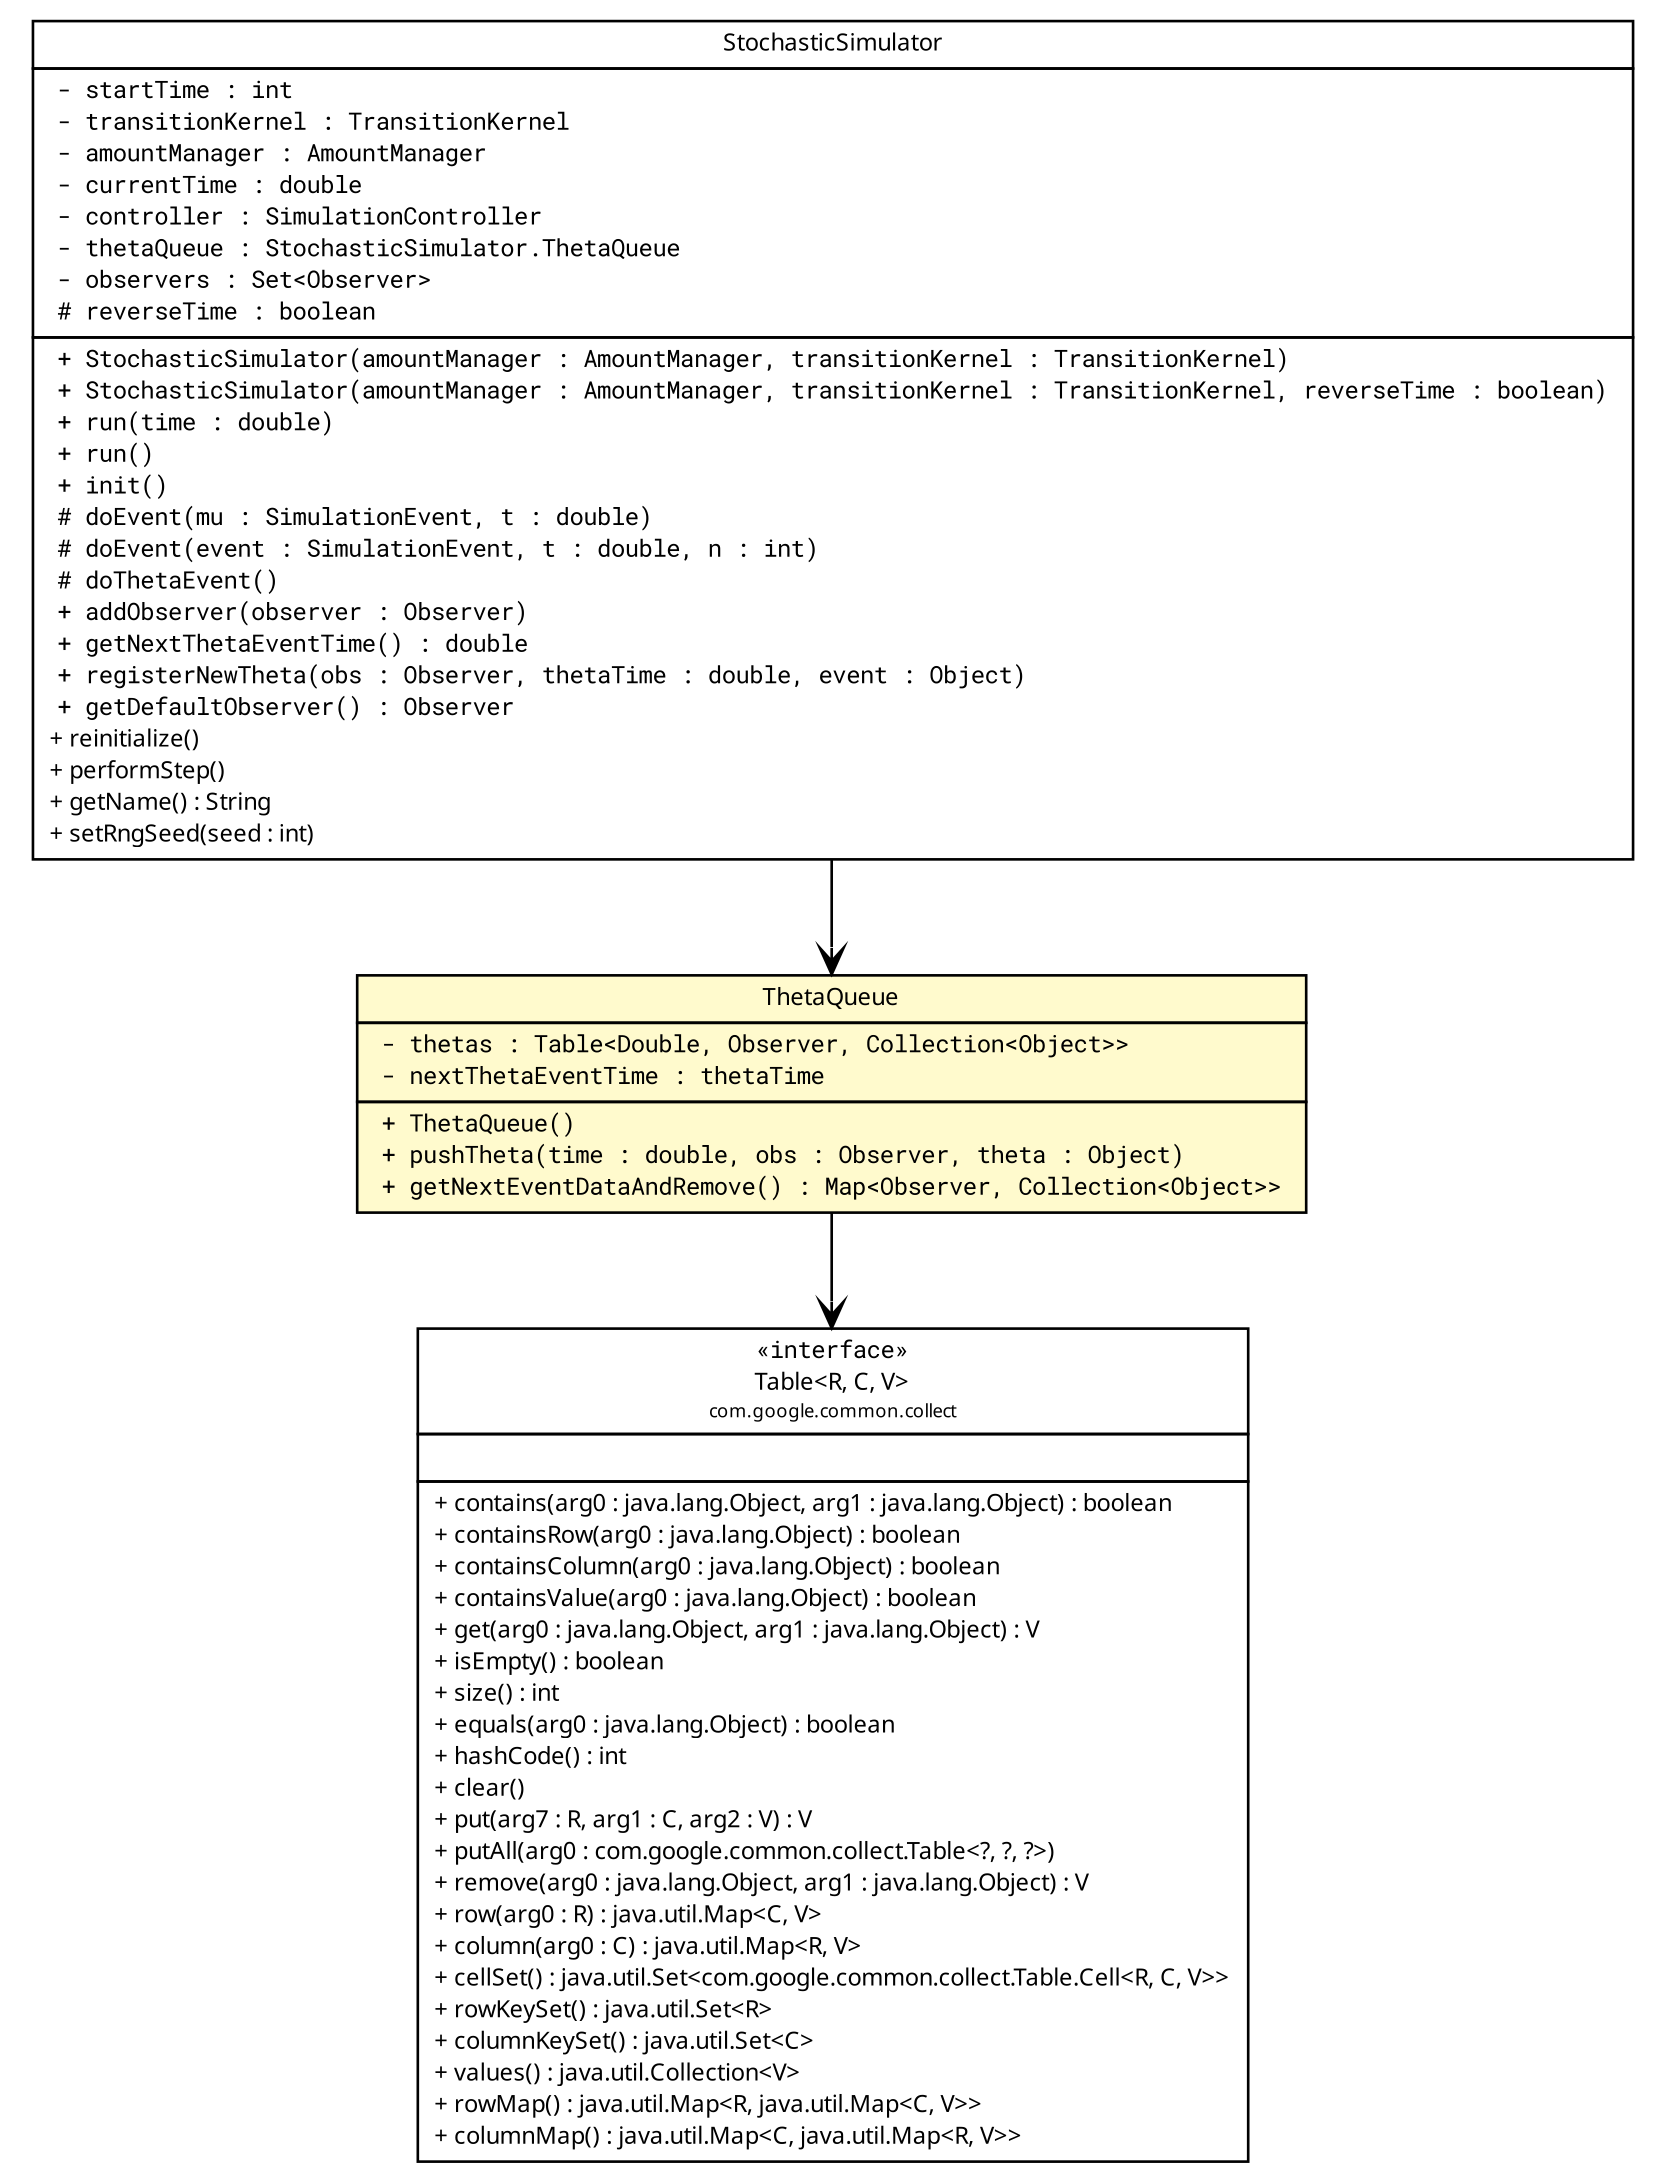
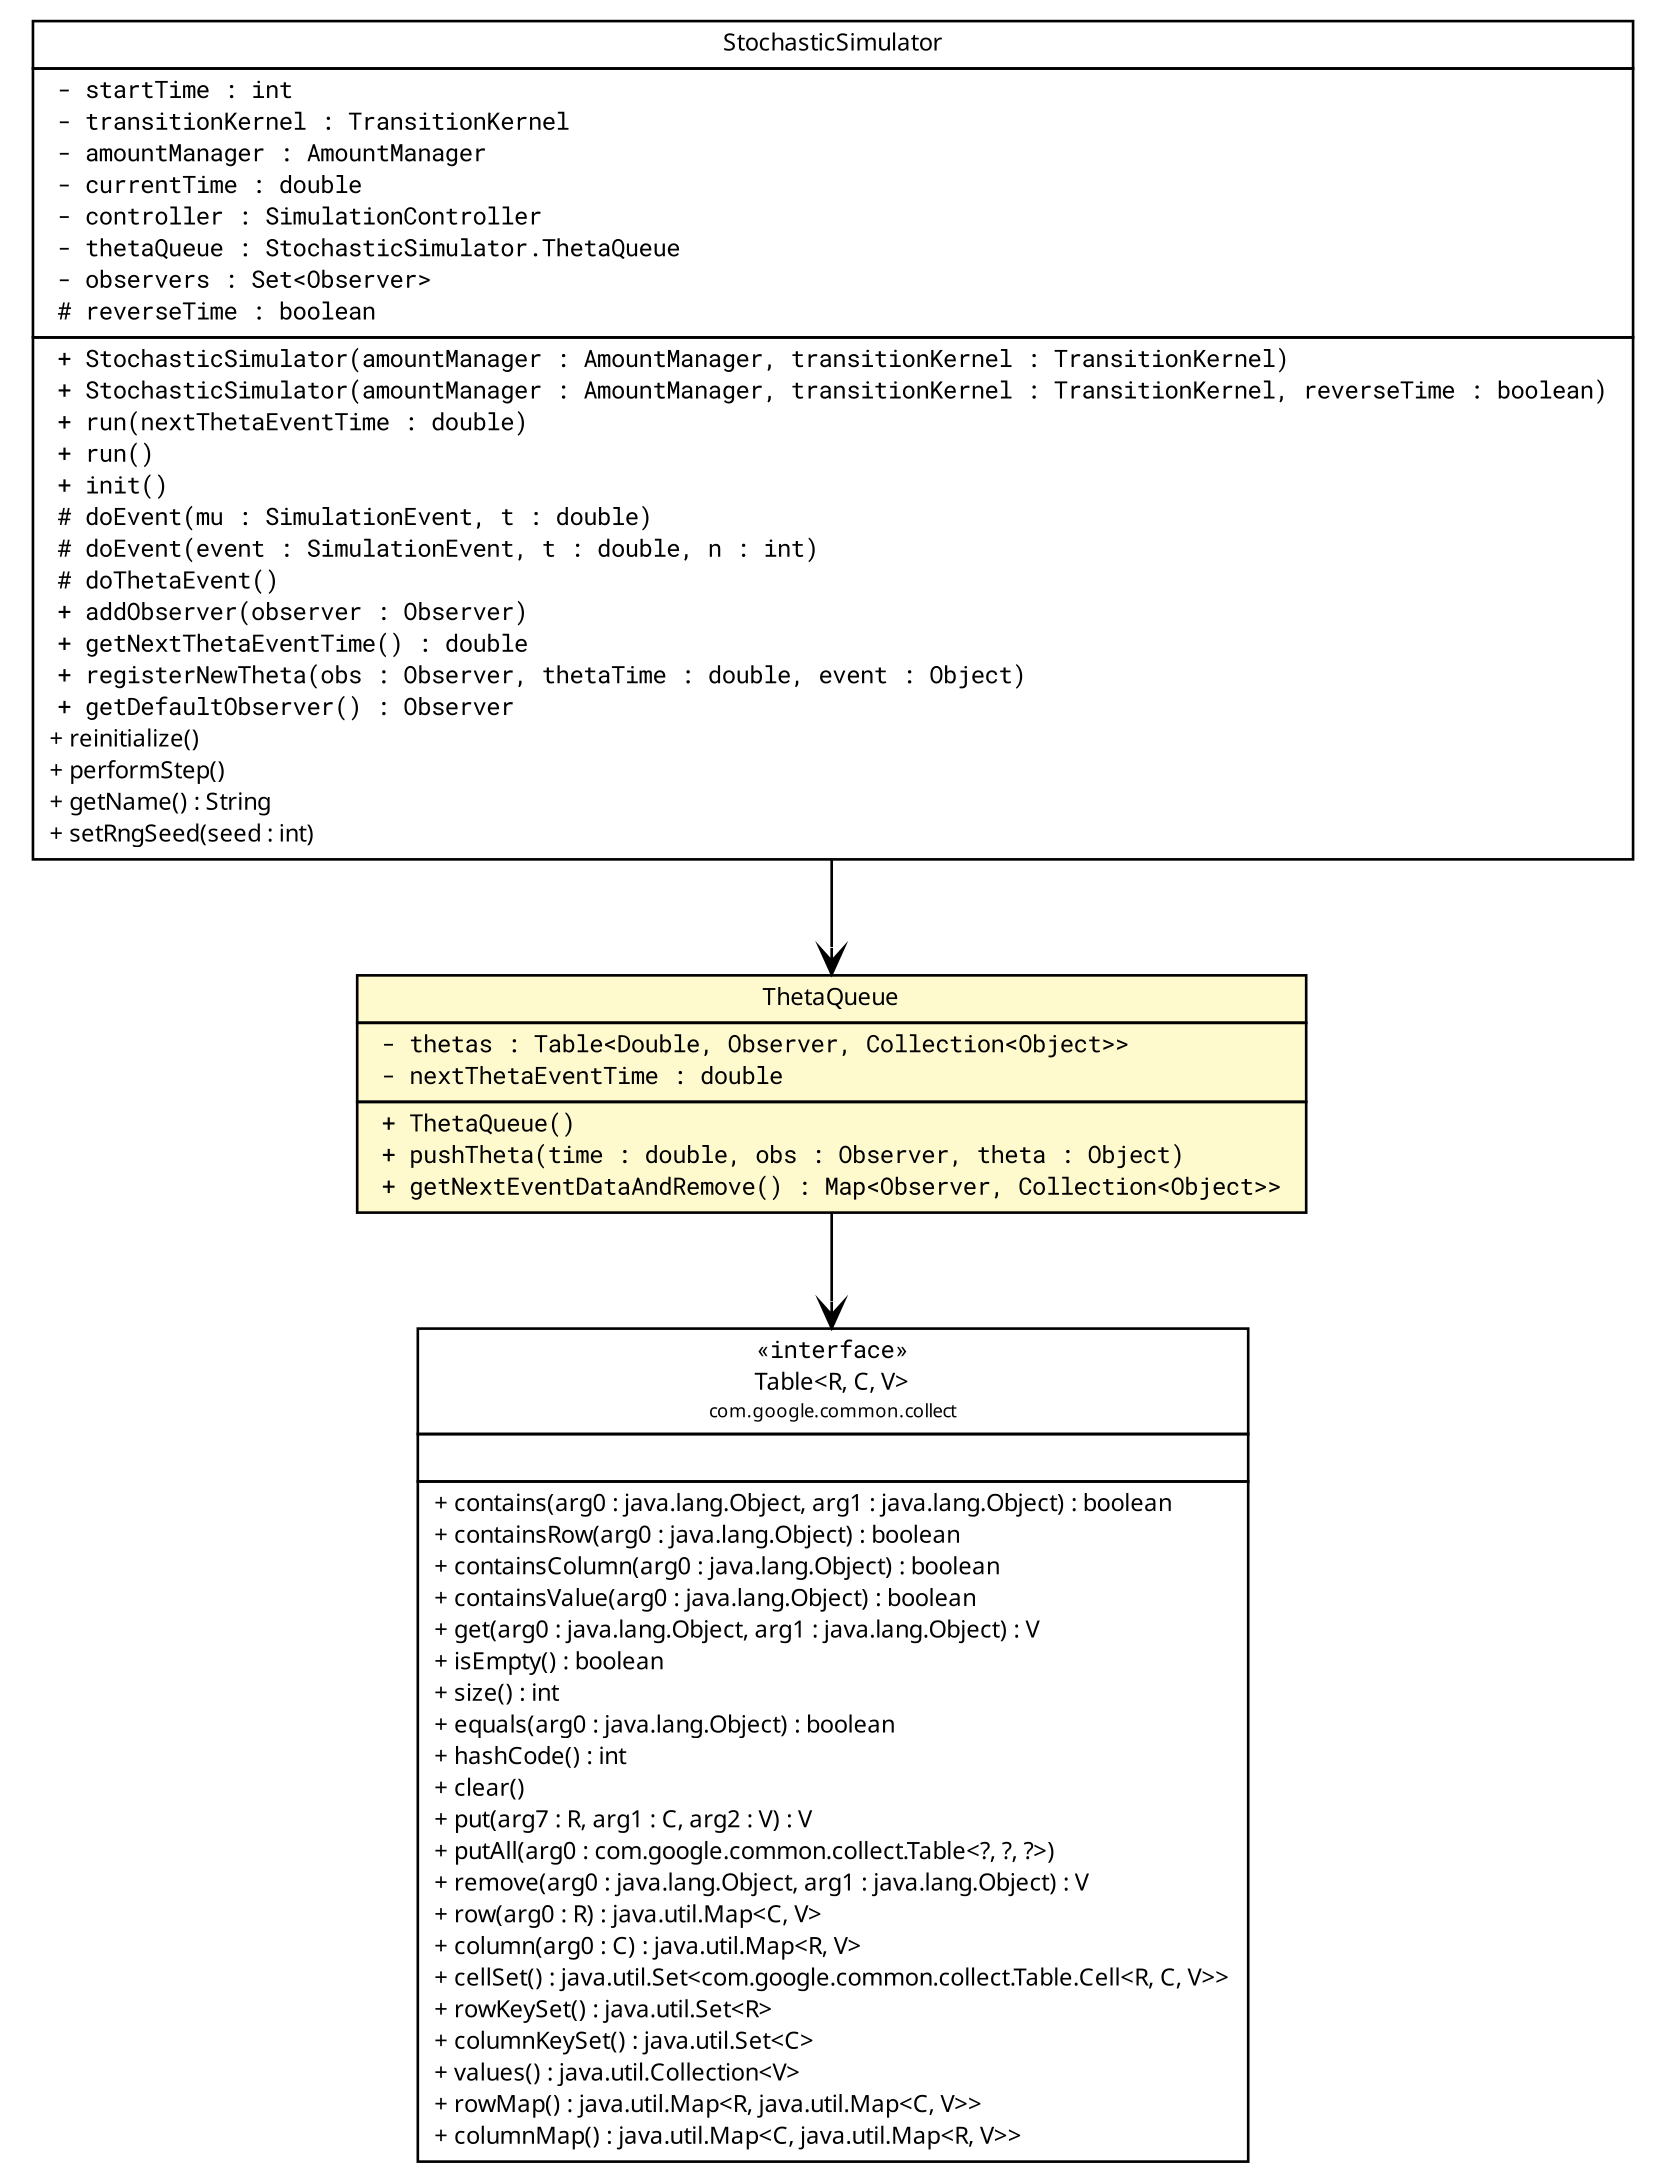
(196, 423) -> (294, 423)
(604, 1077) -> (583, 1077)
